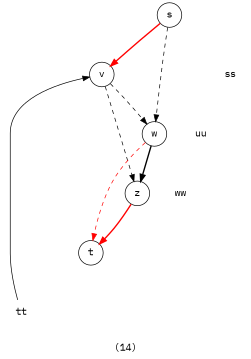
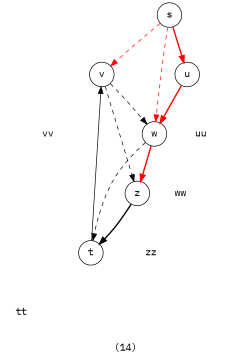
(138, 42) -> (138, 42)
(162, 71) -> (162, 71)
none -> (187, 74)
(230, 74) -> none
none -> (48, 134)
(147, 160) -> (147, 160)
(10, 168) -> (96, 167)
(112, 183) -> (112, 183)
(119, 222) -> (119, 222)
none -> (151, 253)
